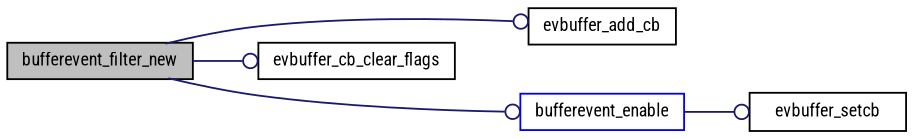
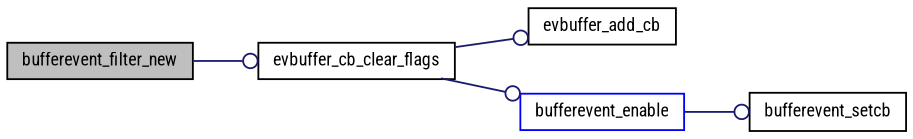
(338, 21) -> (484, 43)
(336, 104) -> (473, 85)
(828, 112) -> (828, 112)
